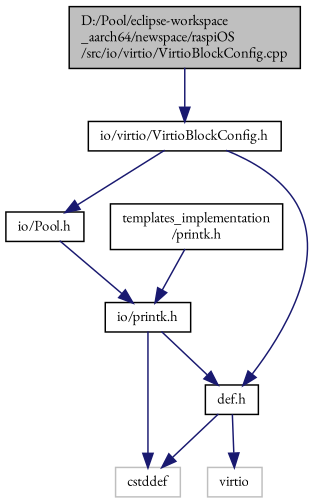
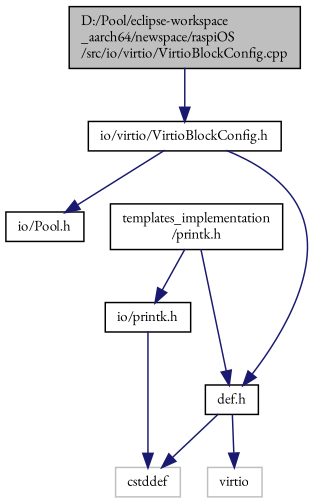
(91, 267) -> none
(184, 353) -> (214, 310)
